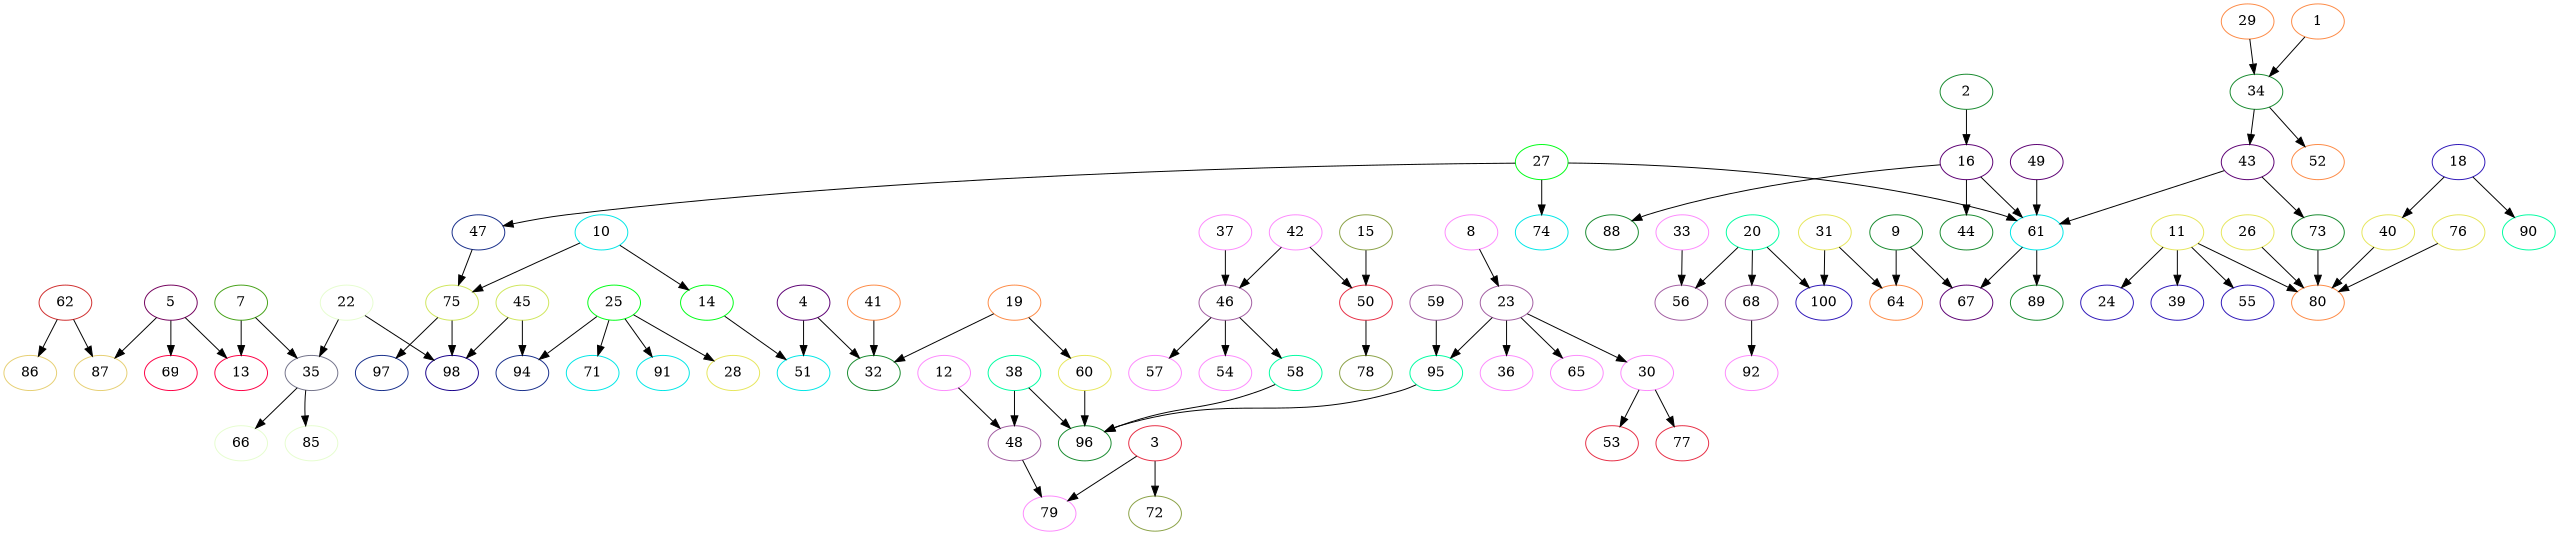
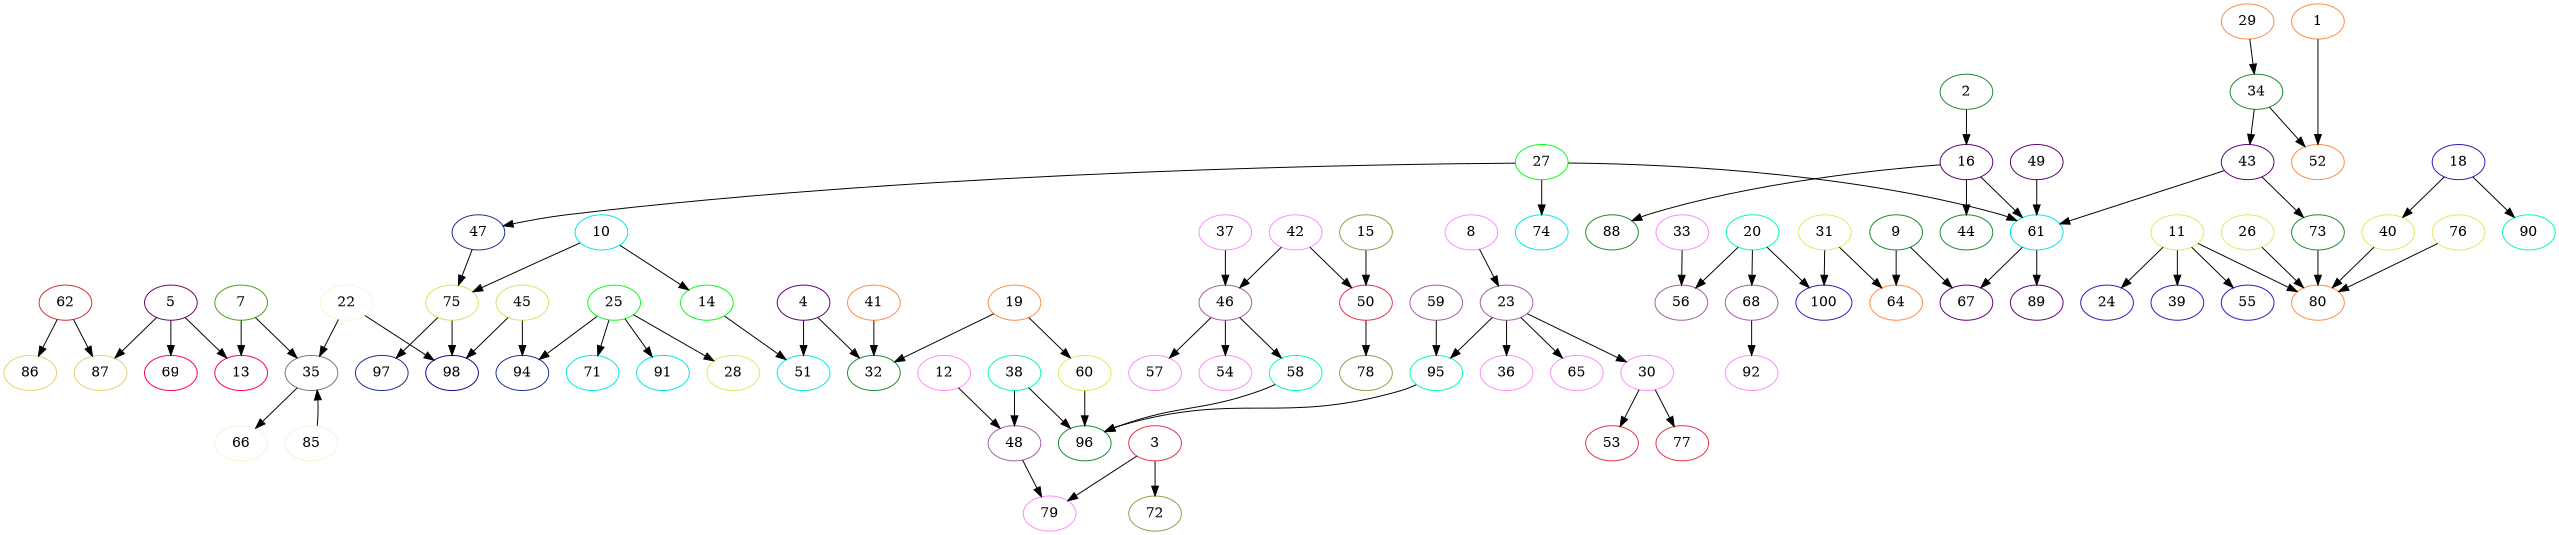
(2291, 53) -> (2318, 87)
(2037, 303) -> (2037, 303)
(305, 403) -> (318, 413)
